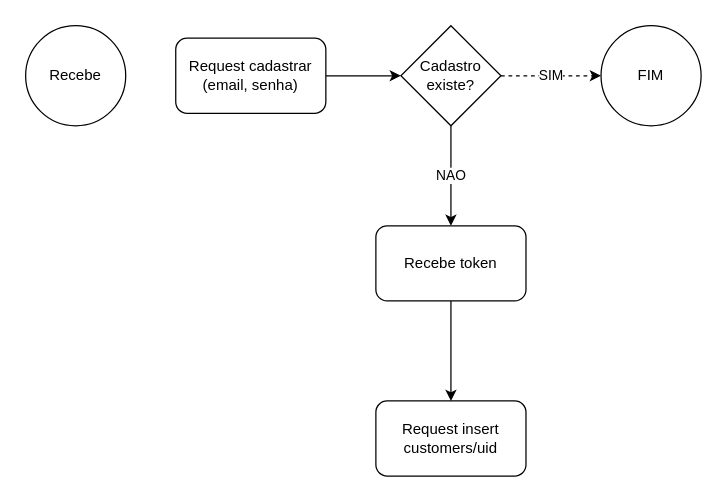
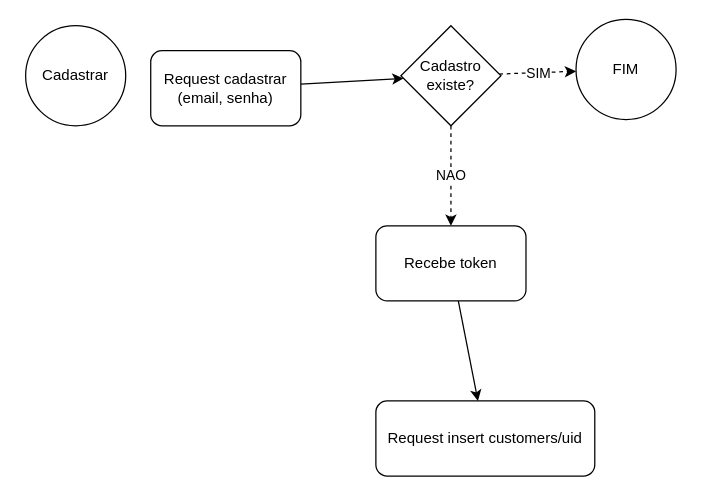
(76, 76) -> (76, 76)
(251, 76) -> (226, 88)
(651, 76) -> (626, 69)
(451, 148) -> (451, 148)
(451, 438) -> (485, 438)
